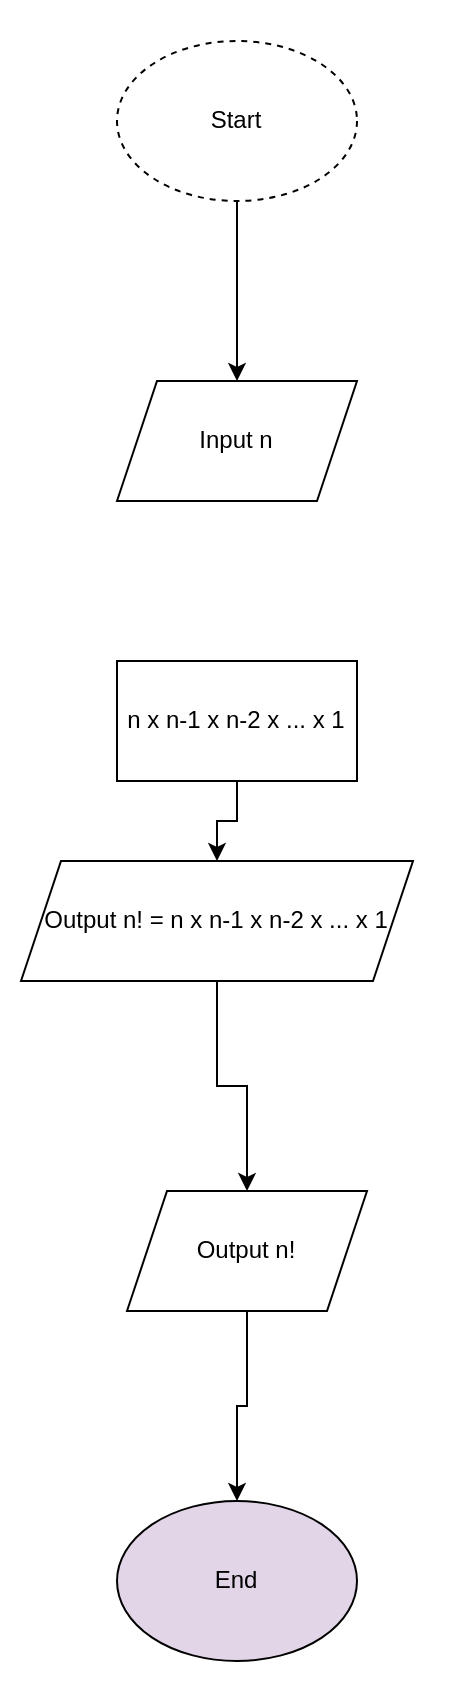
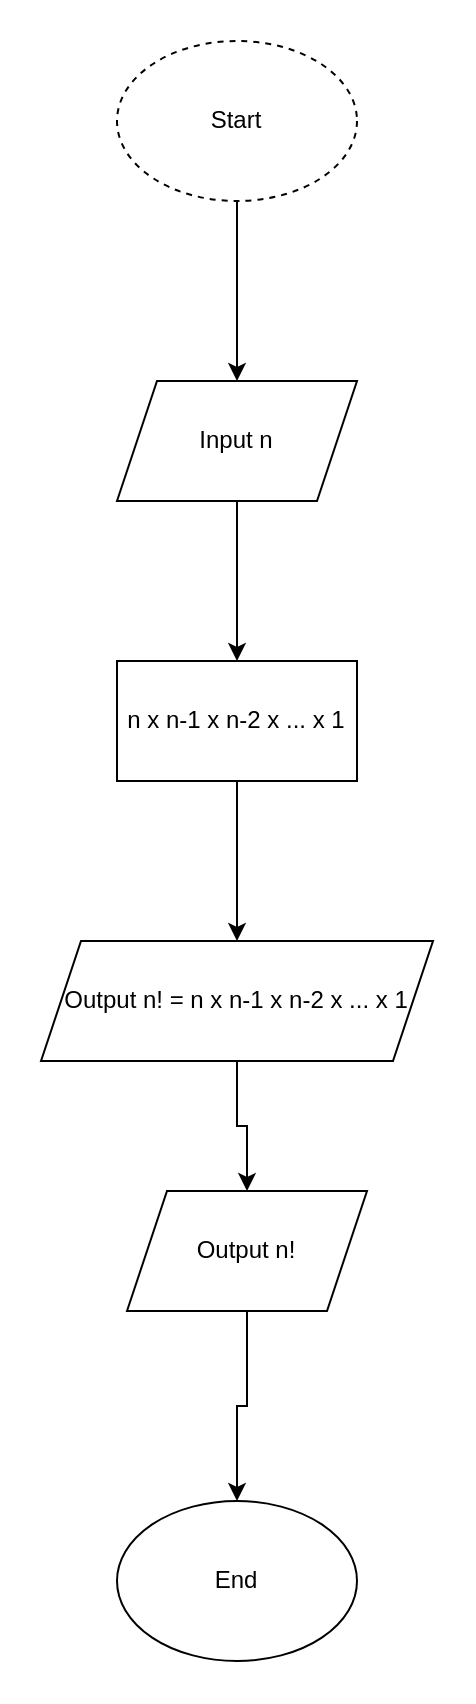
none -> (237, 574)
(217, 921) -> (237, 1001)
(237, 1581) -> (237, 1581)
